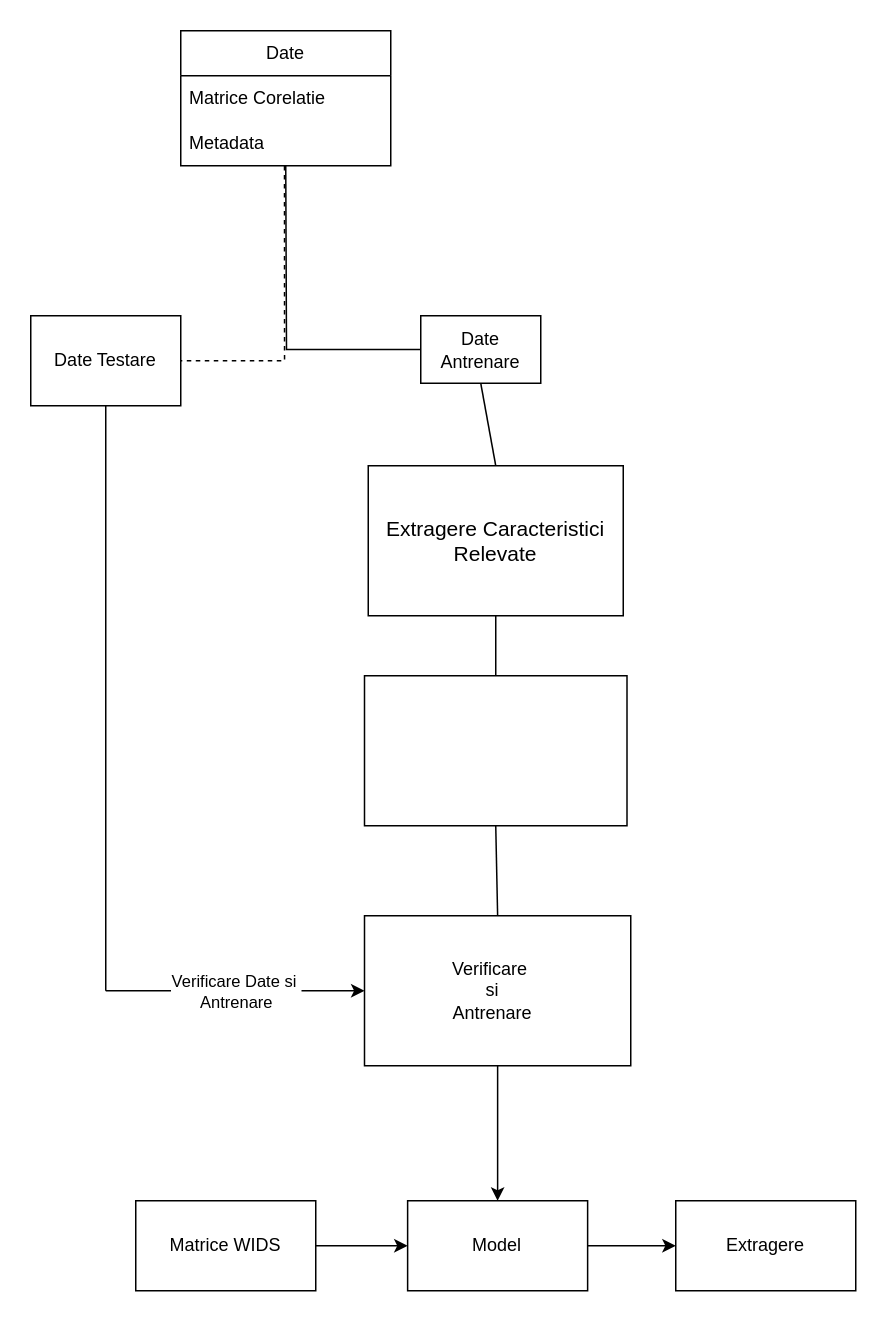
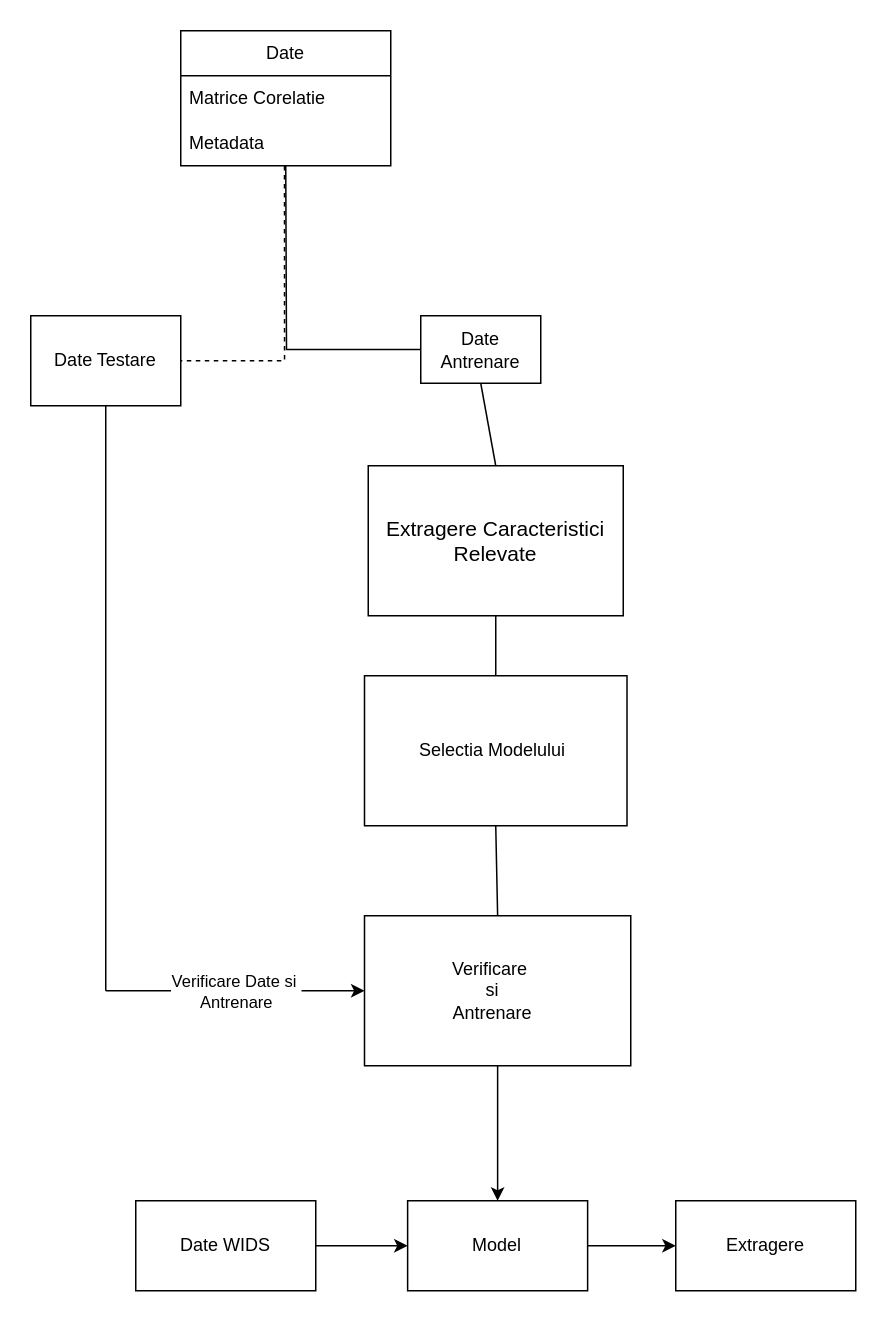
none -> (492, 751)
(226, 1246) -> (226, 1246)
